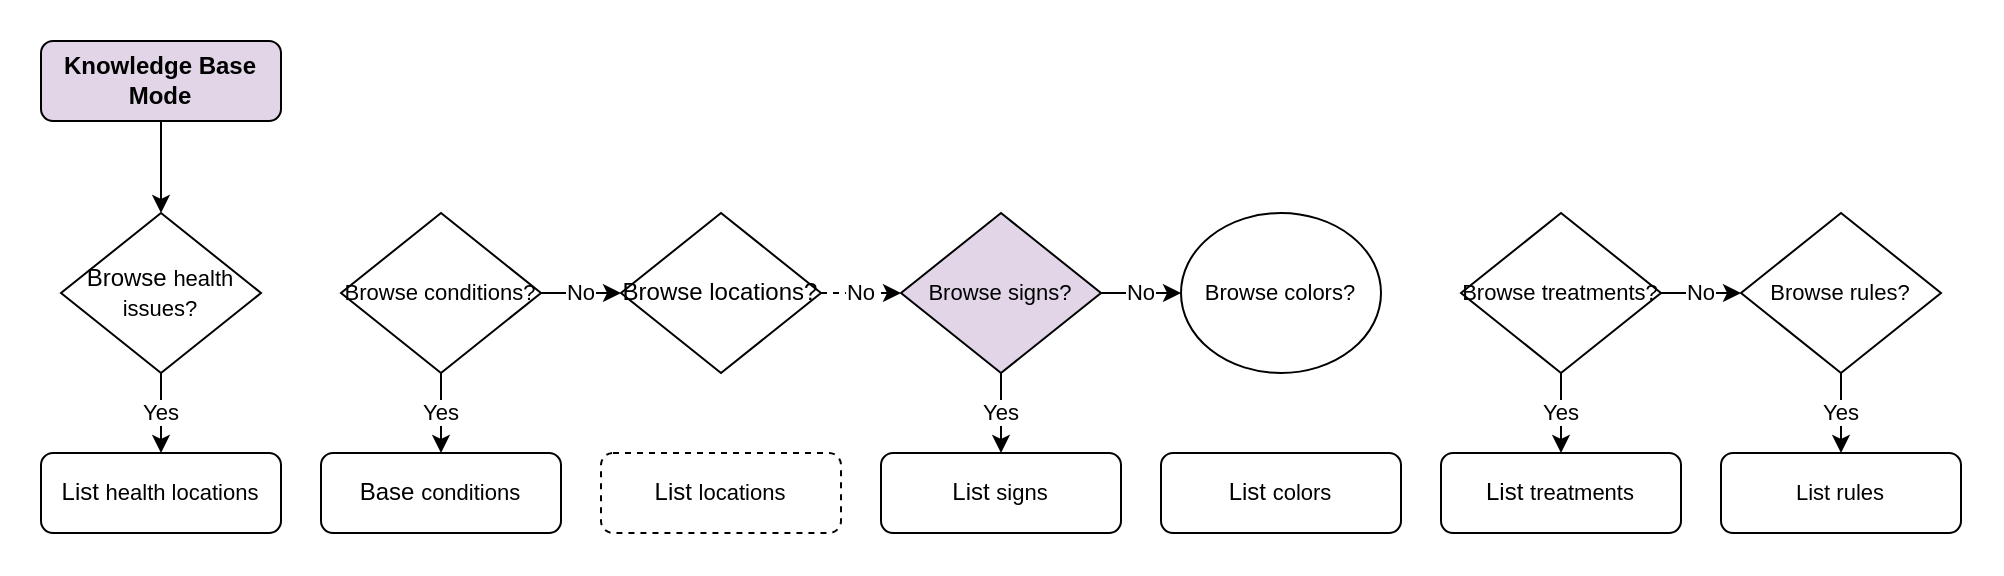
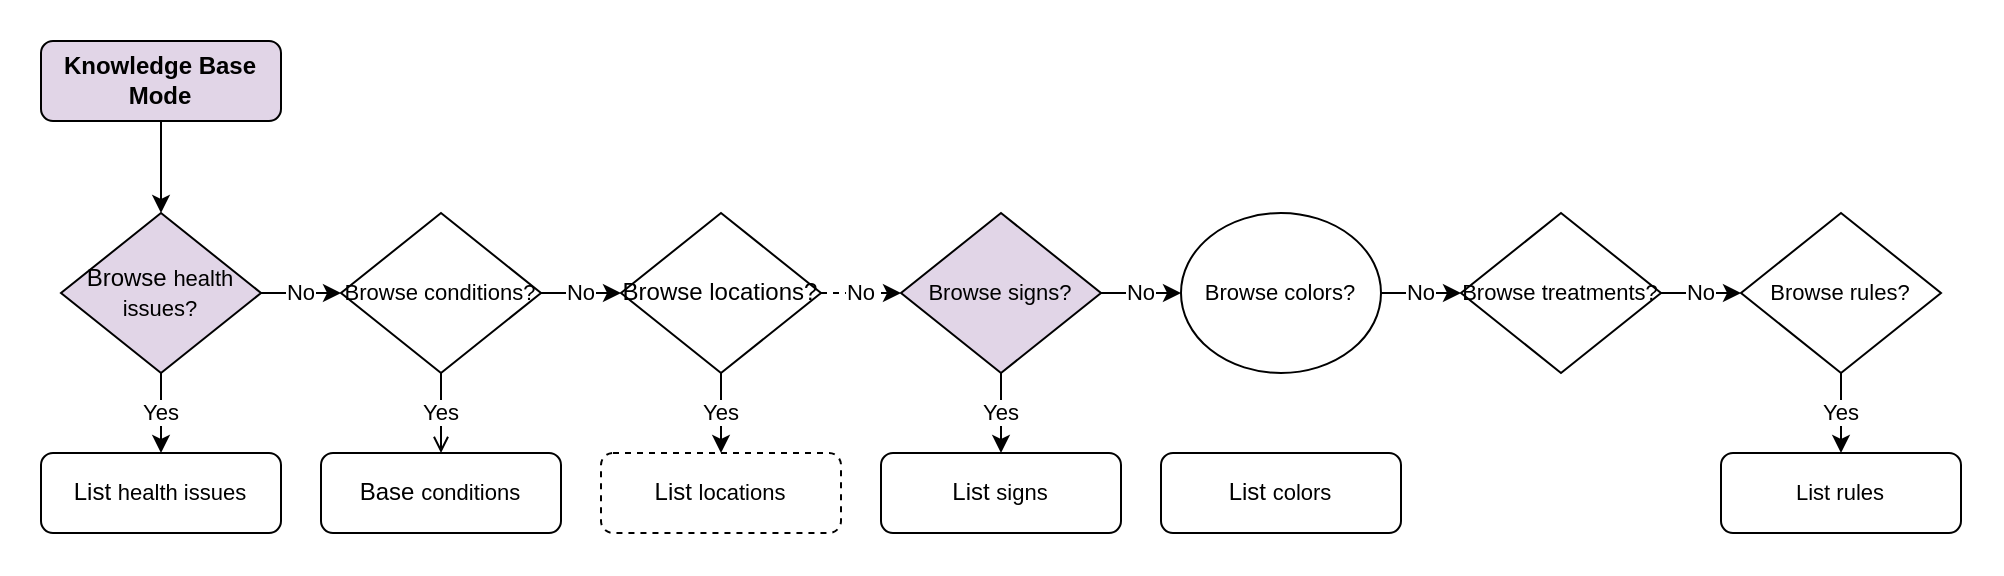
(161, 293) -> (161, 293)
none -> (294, 293)
none -> (1414, 293)
none -> (721, 406)
(1561, 406) -> none
(441, 438) -> (441, 440)
(161, 493) -> (161, 493)
(1561, 493) -> none
